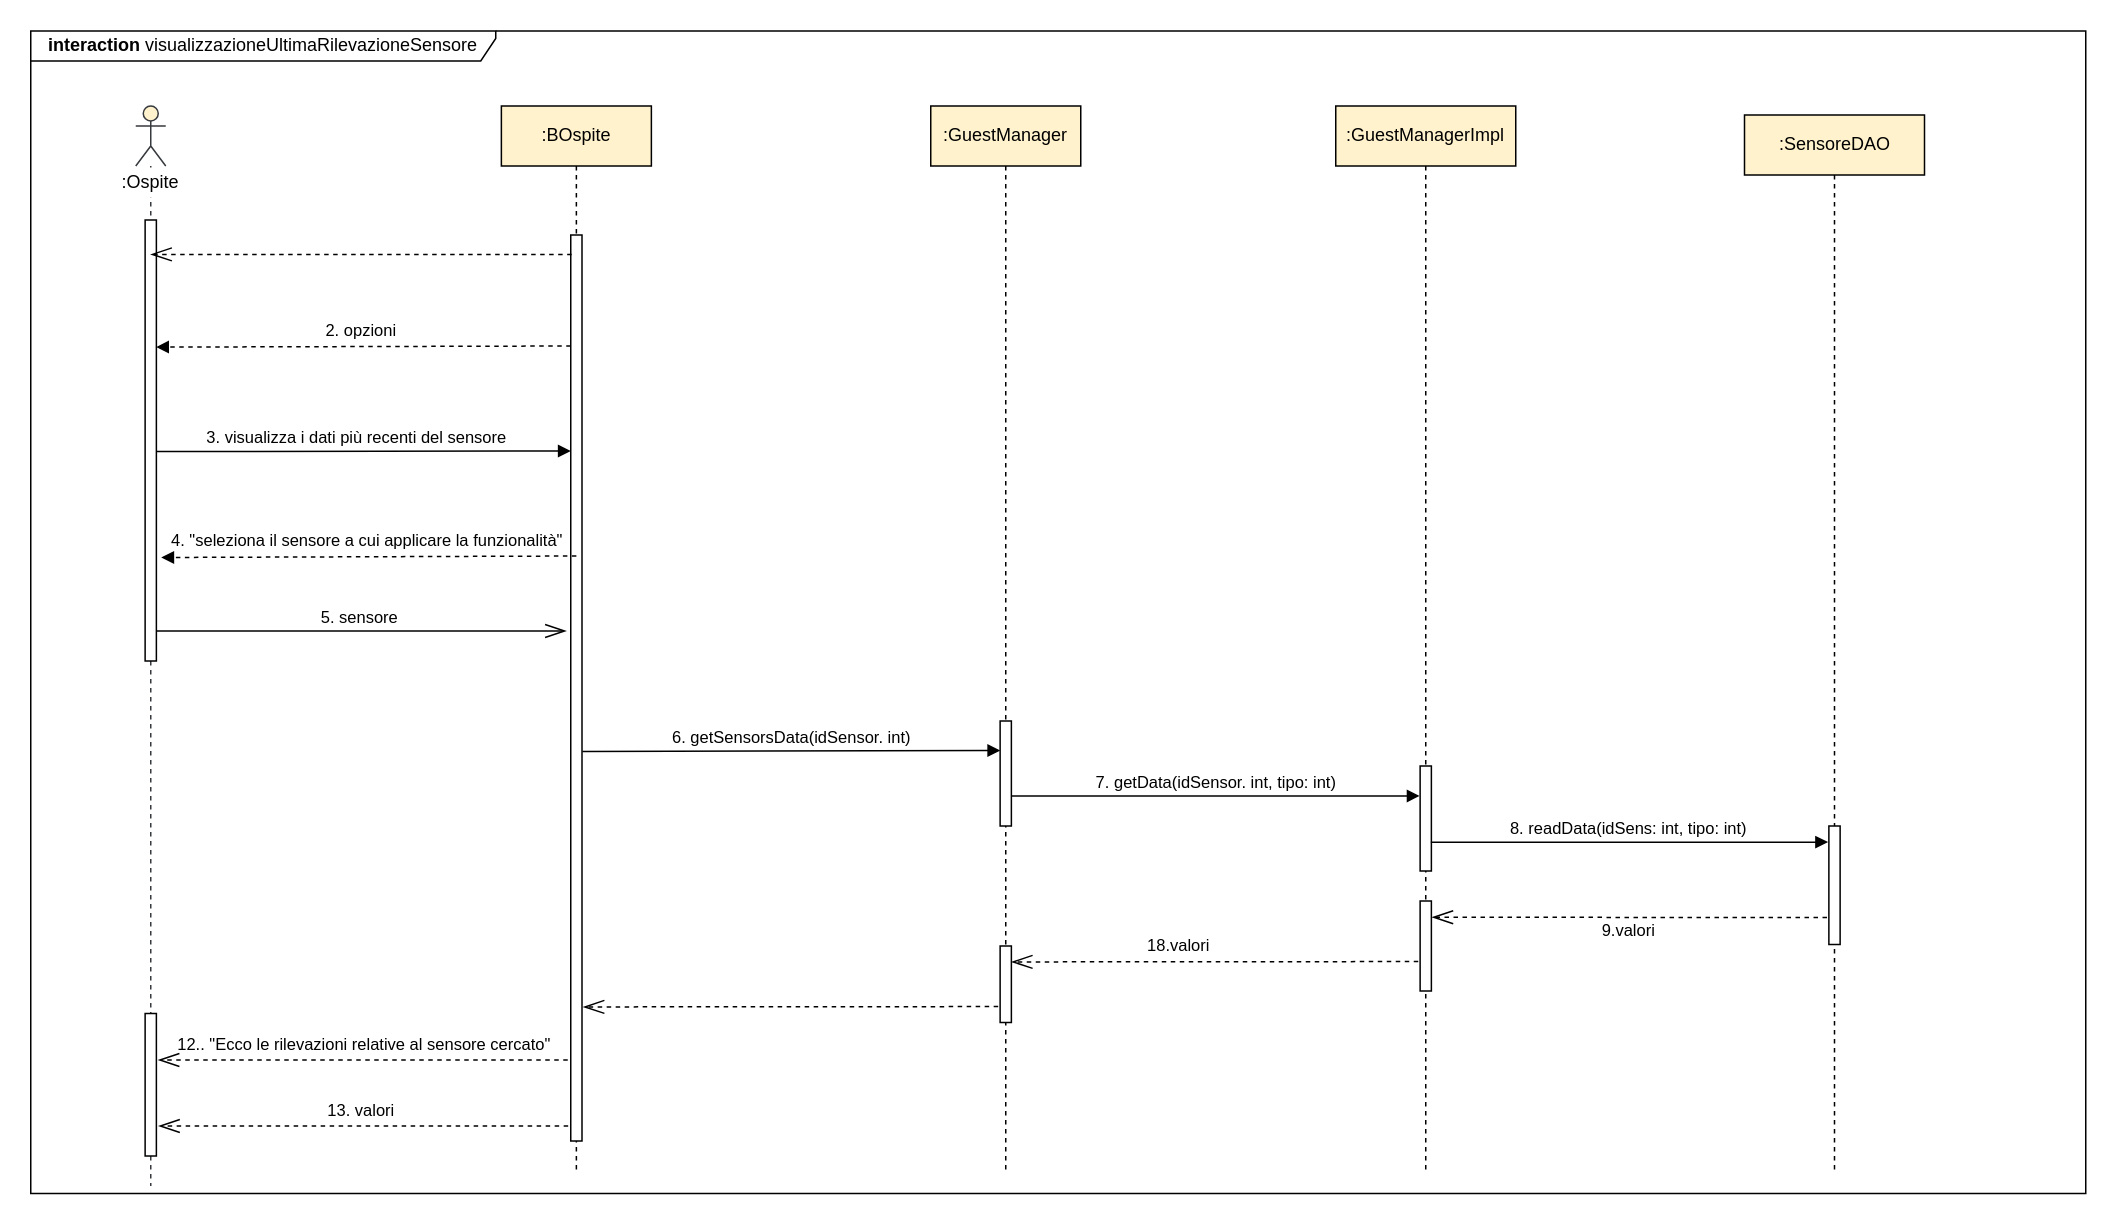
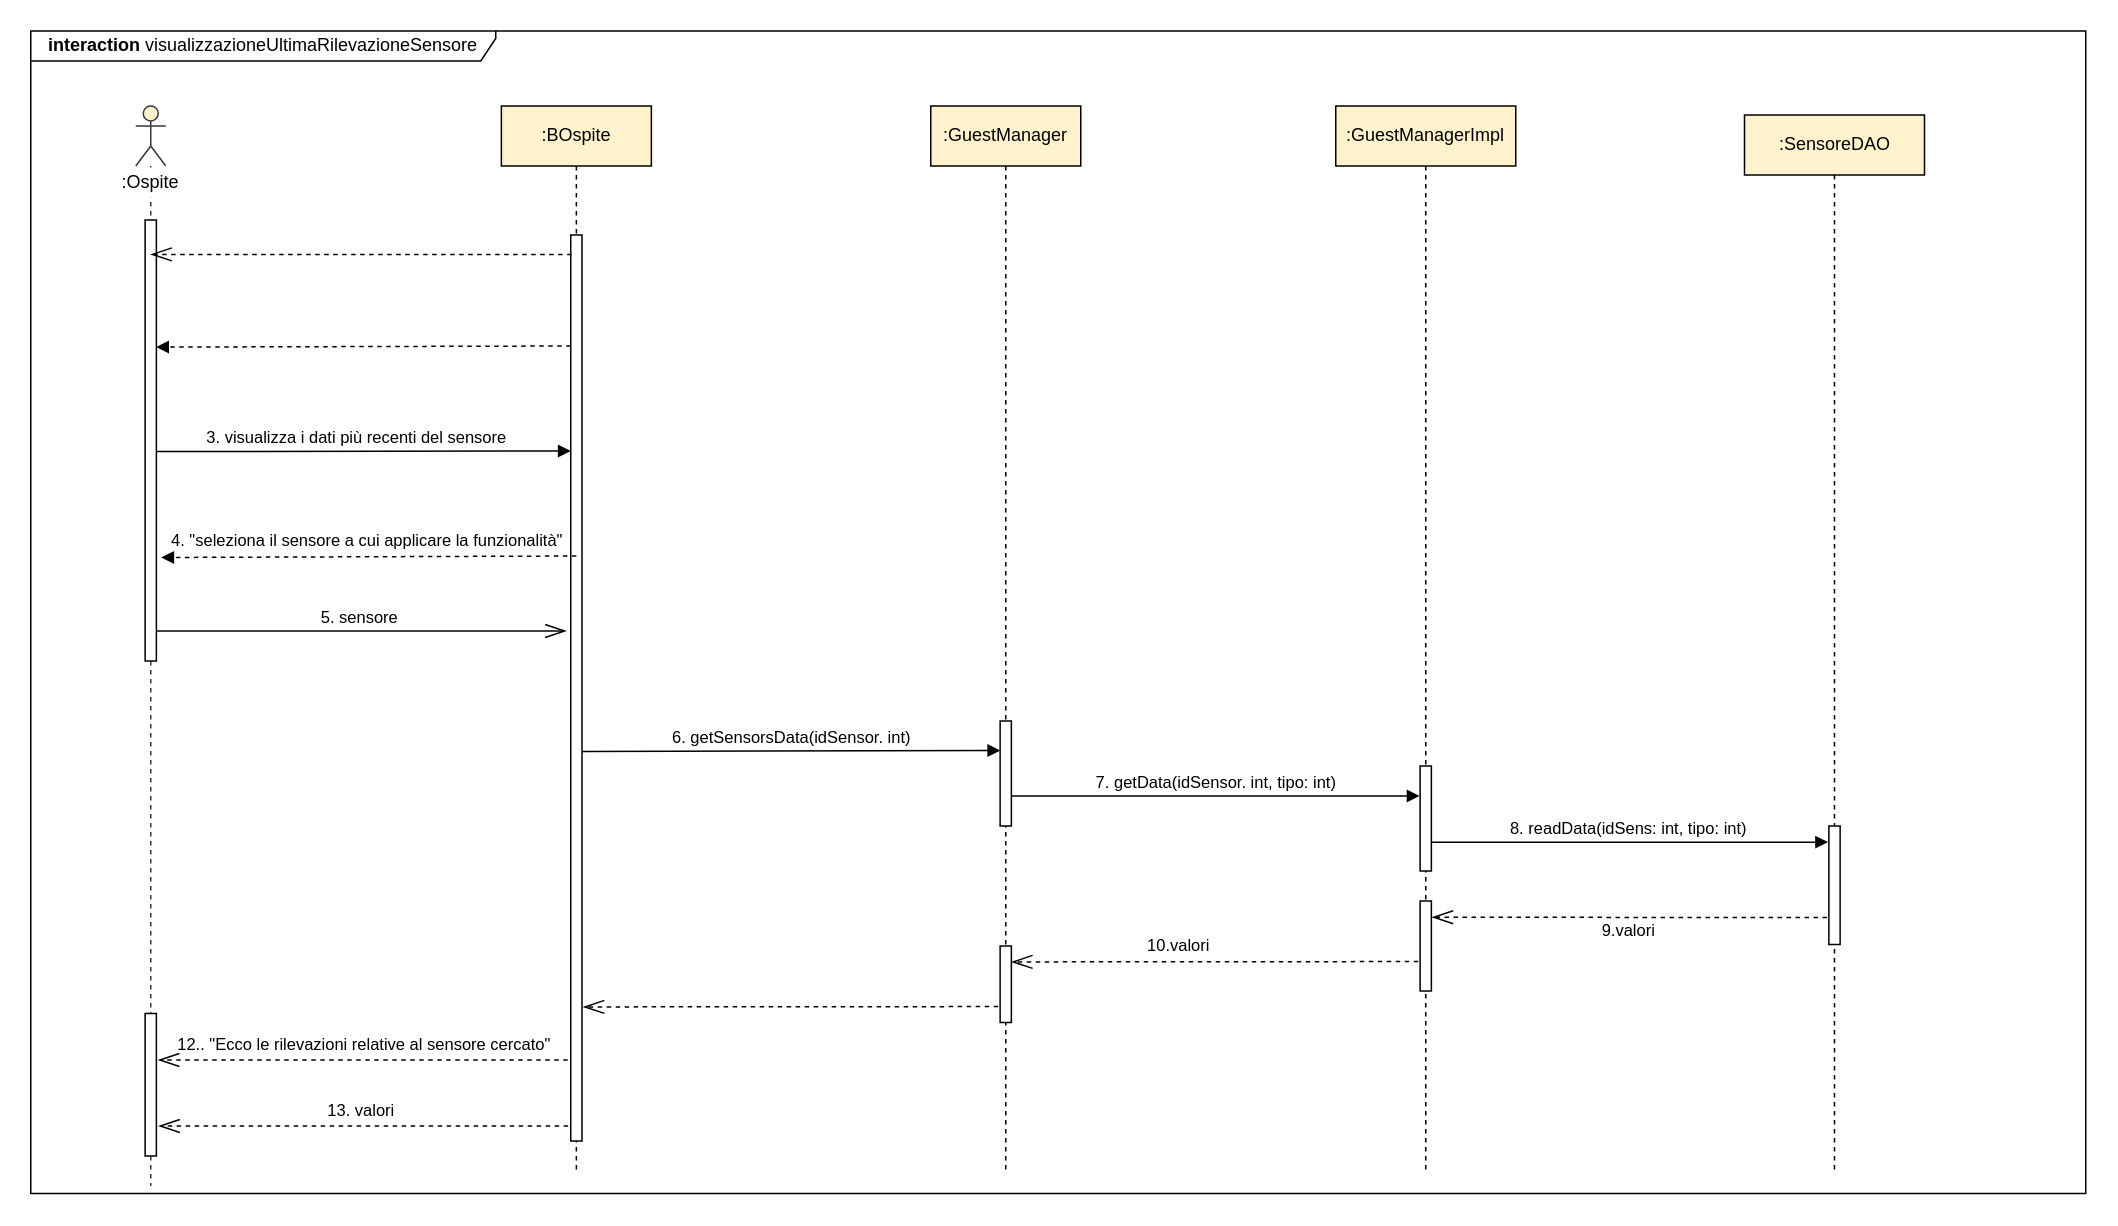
(361, 331) -> none
(1179, 946) -> (1179, 946)
